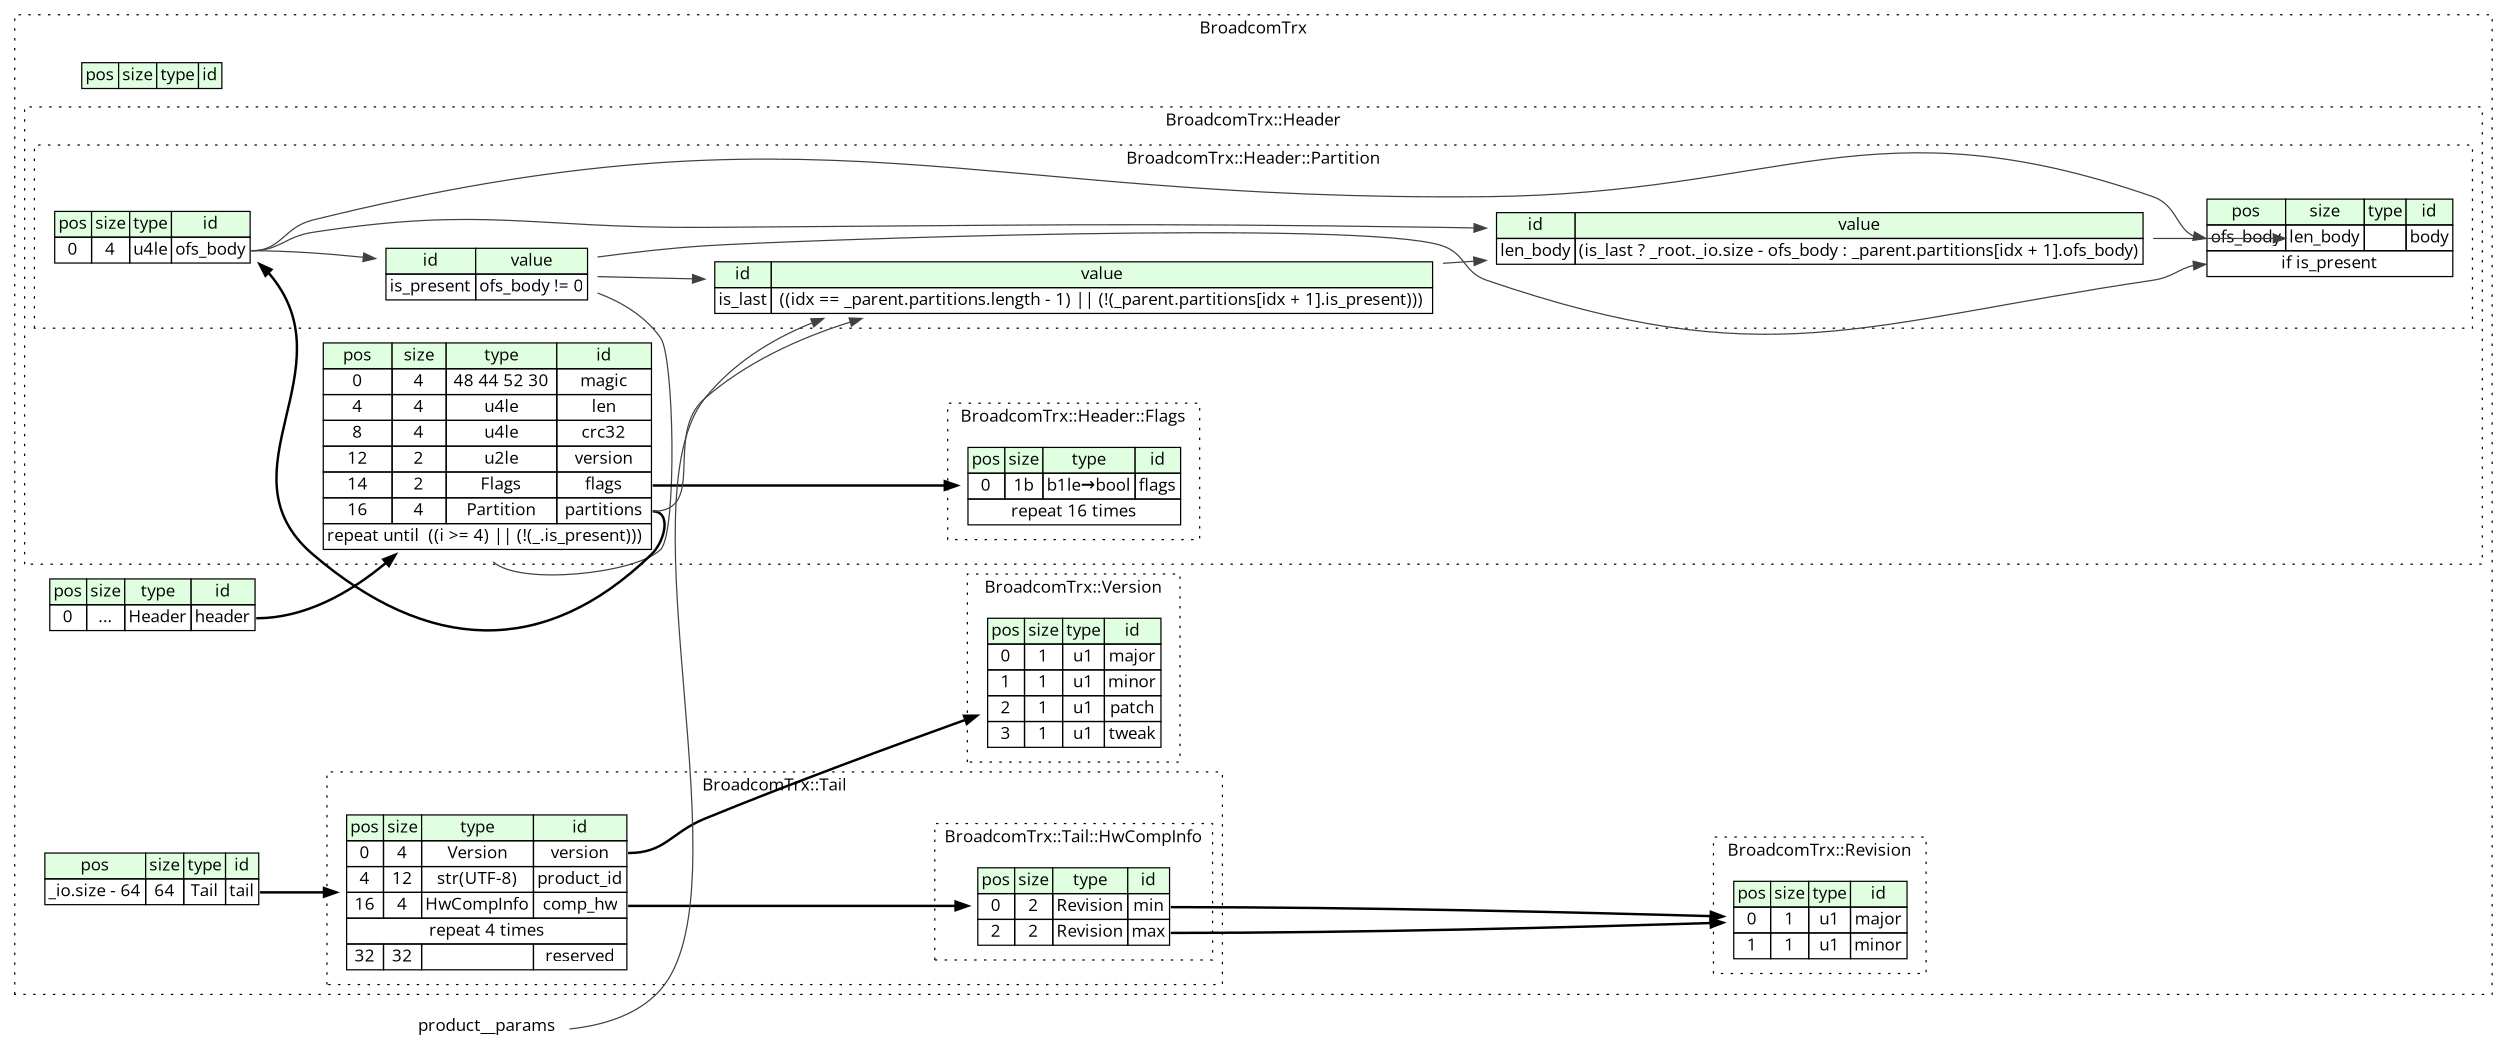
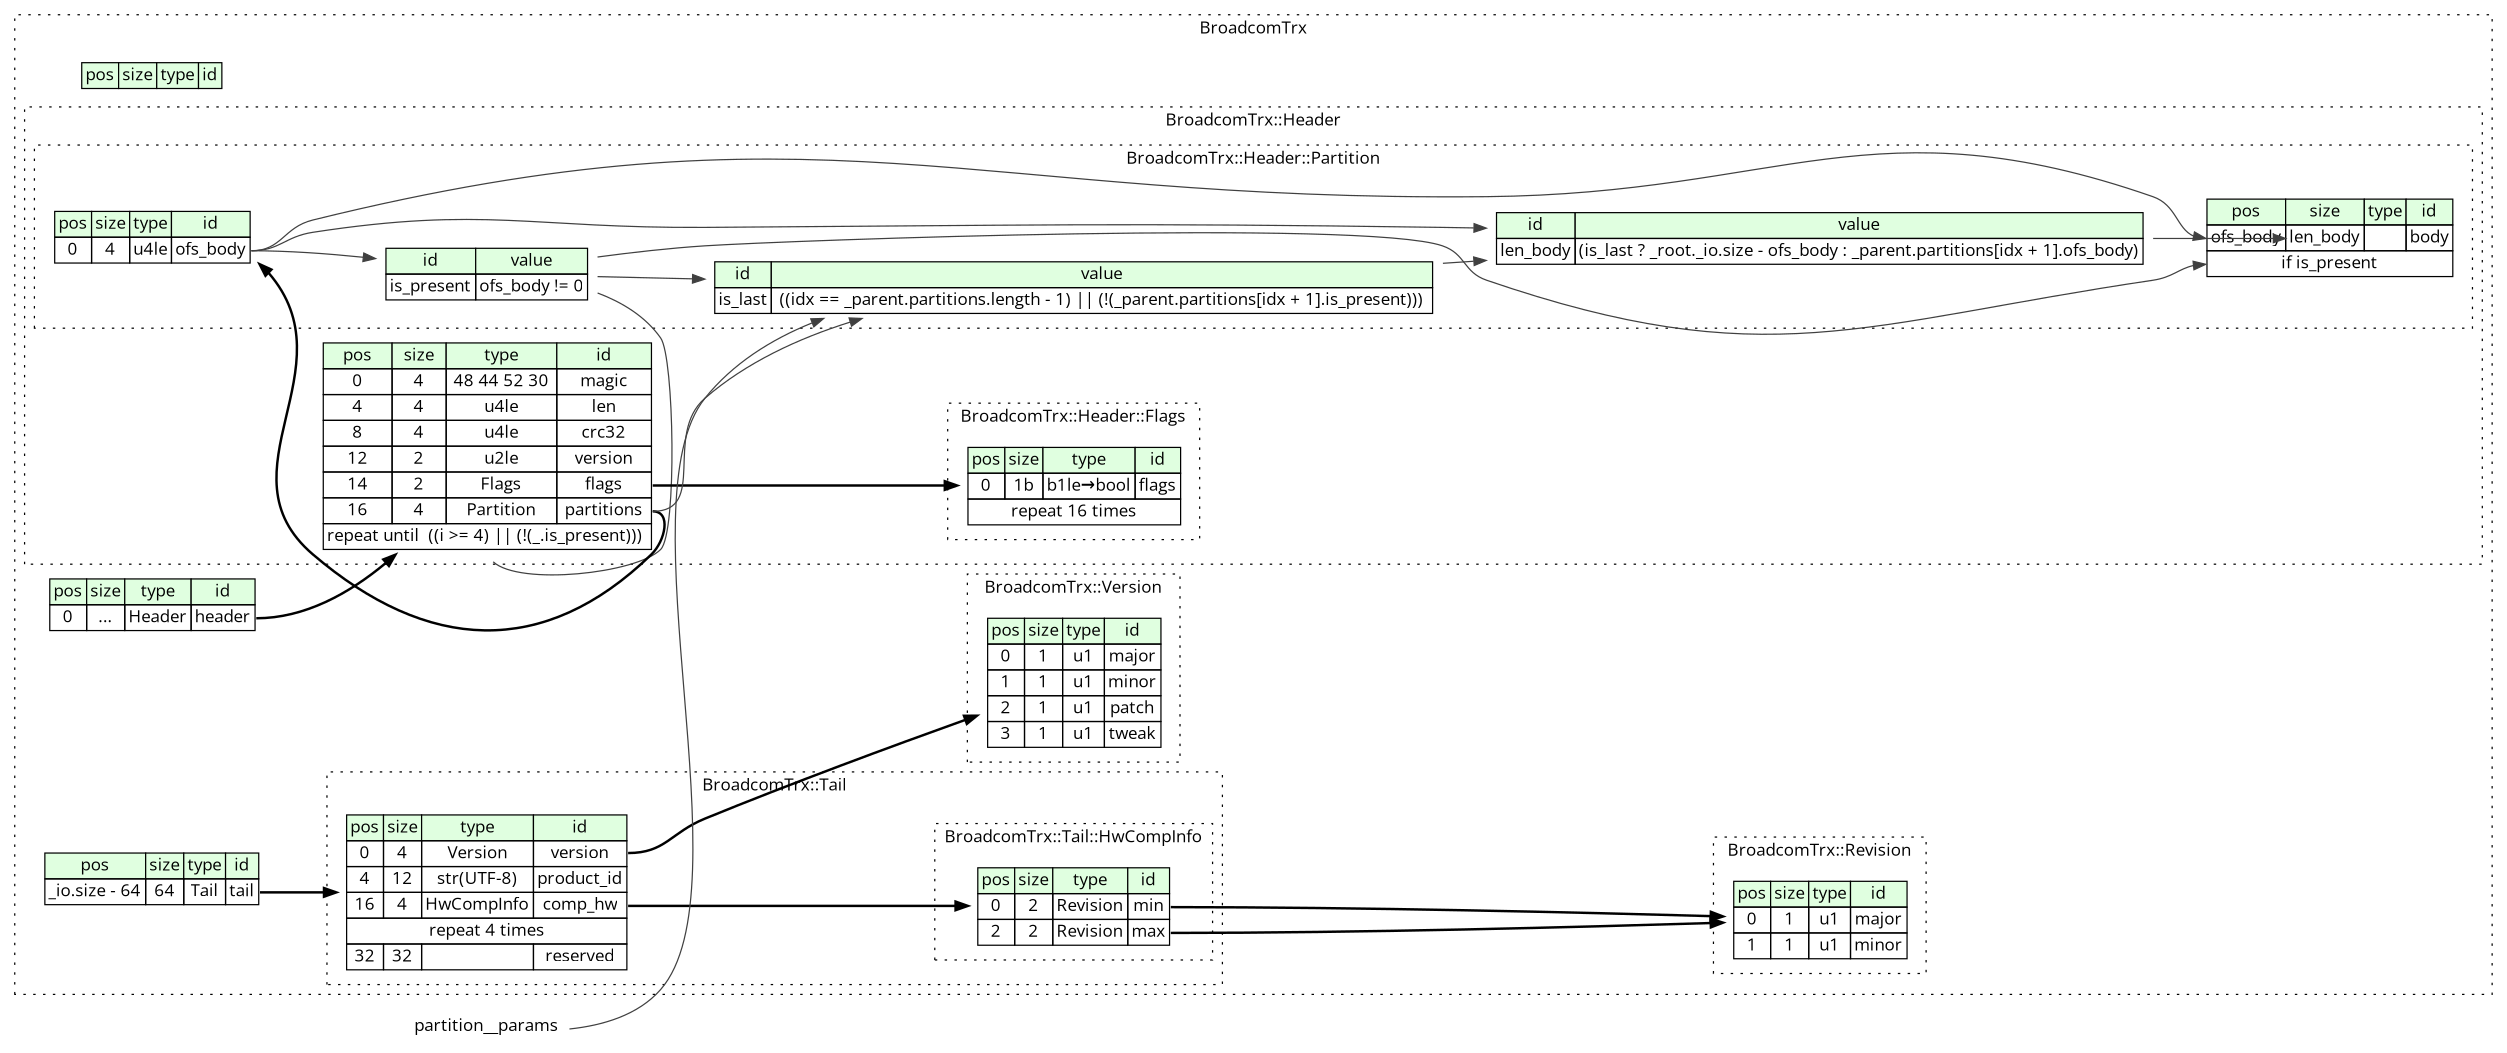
(487, 1026) -> (487, 1026)
